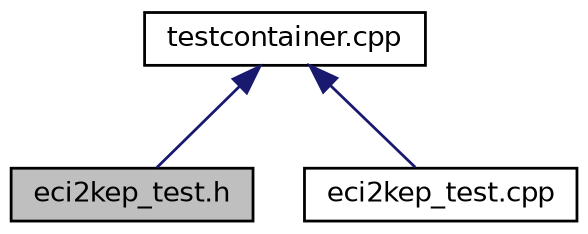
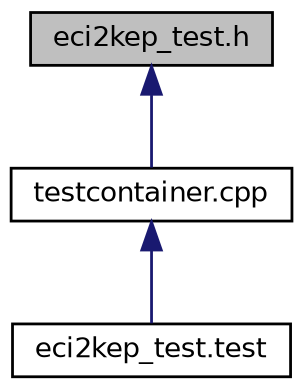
(198, 127) -> (152, 131)
(441, 195) -> (152, 350)
